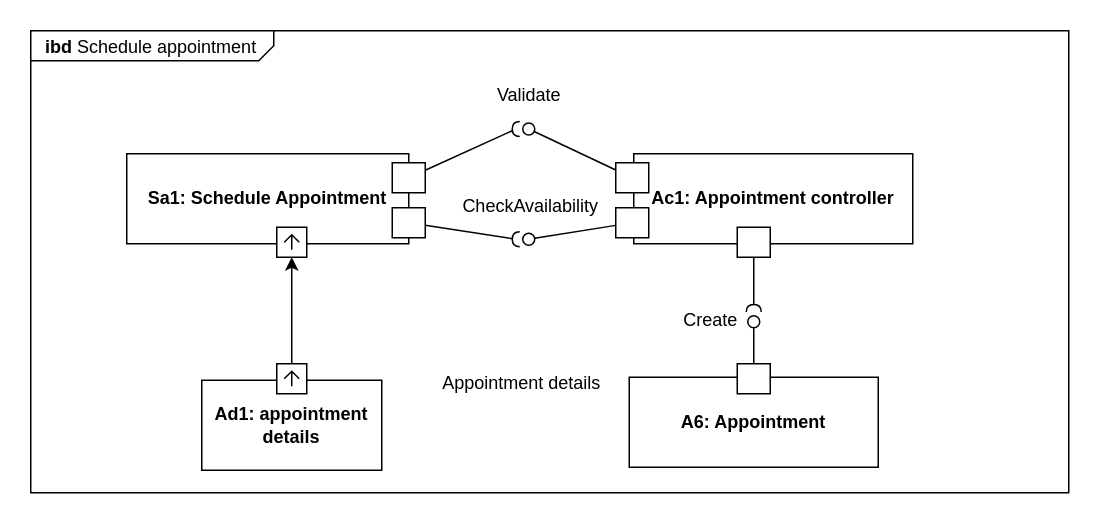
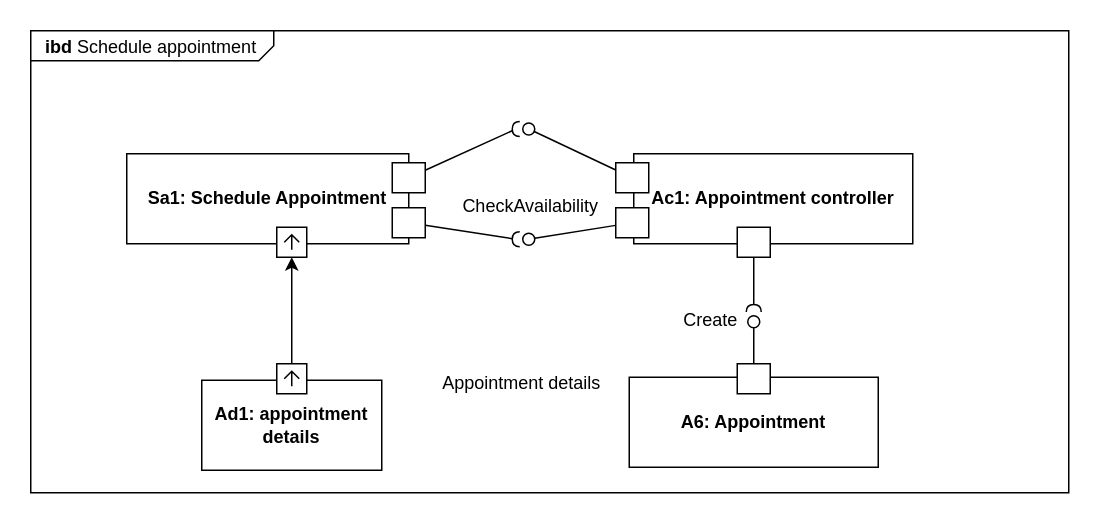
(529, 95) -> none
